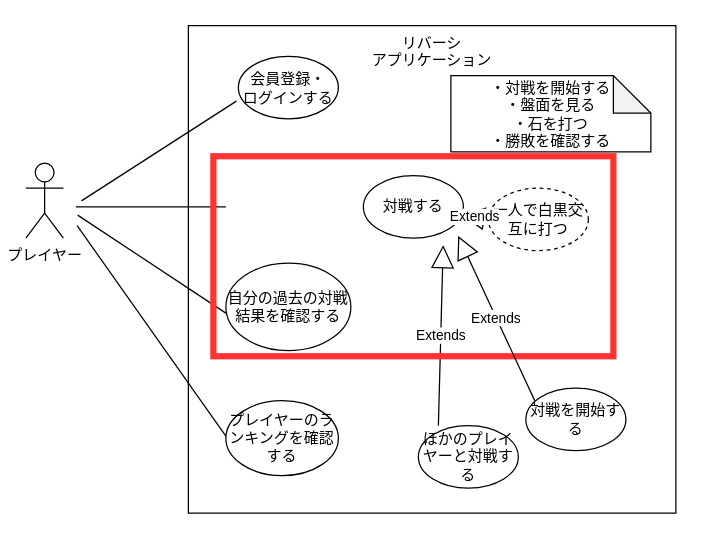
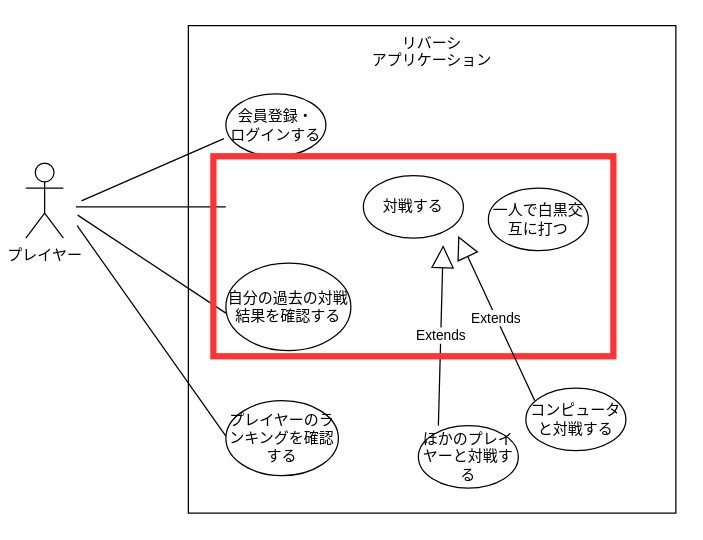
(288, 88) -> (276, 125)
(551, 114) -> none
(486, 219) -> none
(538, 219) -> (538, 219)
(576, 419) -> (576, 419)
